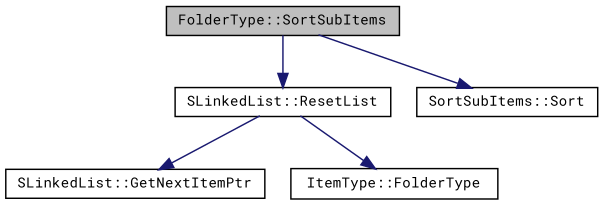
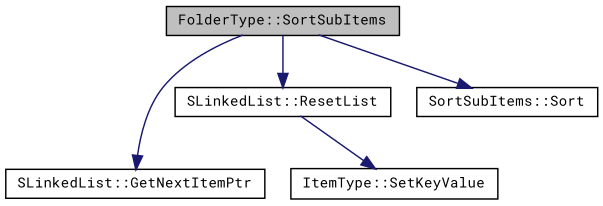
(216, 139) -> (171, 79)
(394, 184) -> (394, 184)
